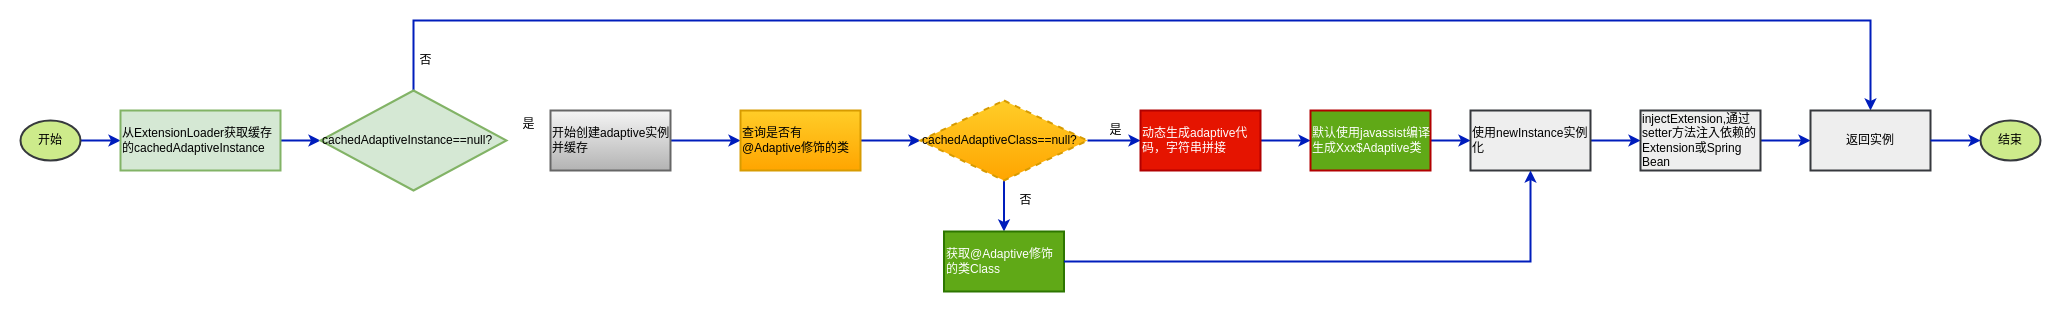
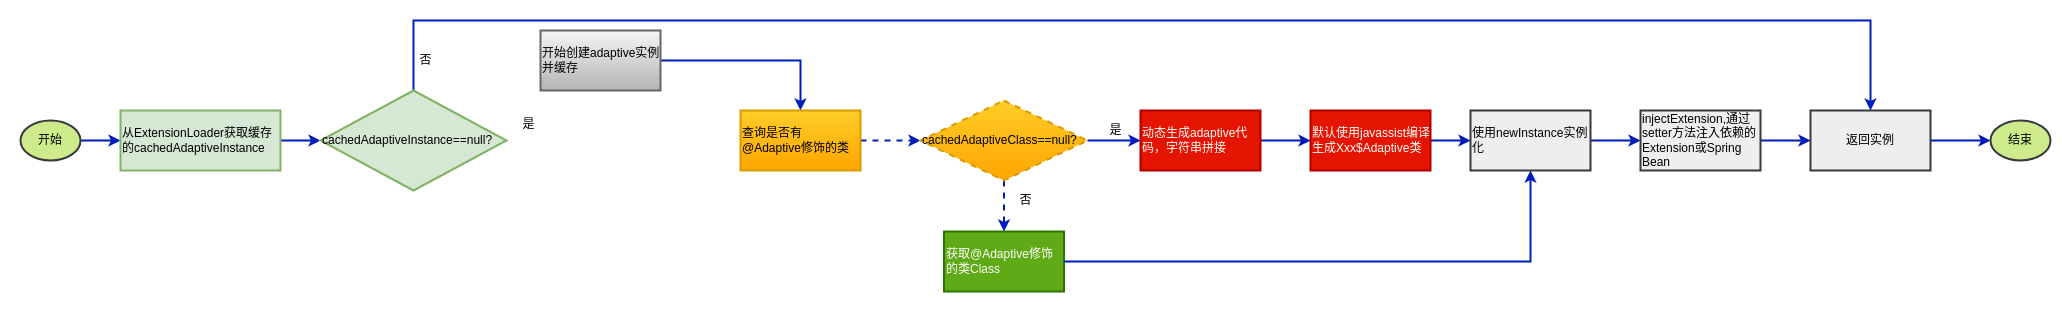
(611, 141) -> (601, 61)
(885, 141) -> (885, 141)
(1371, 141) -> (1371, 141)
(2011, 141) -> (2021, 141)
(1004, 201) -> (1004, 201)
